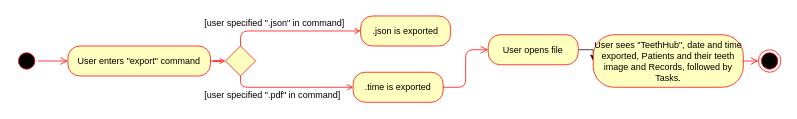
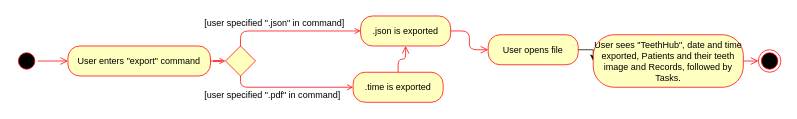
none -> (466, 32)
(465, 76) -> (402, 59)
